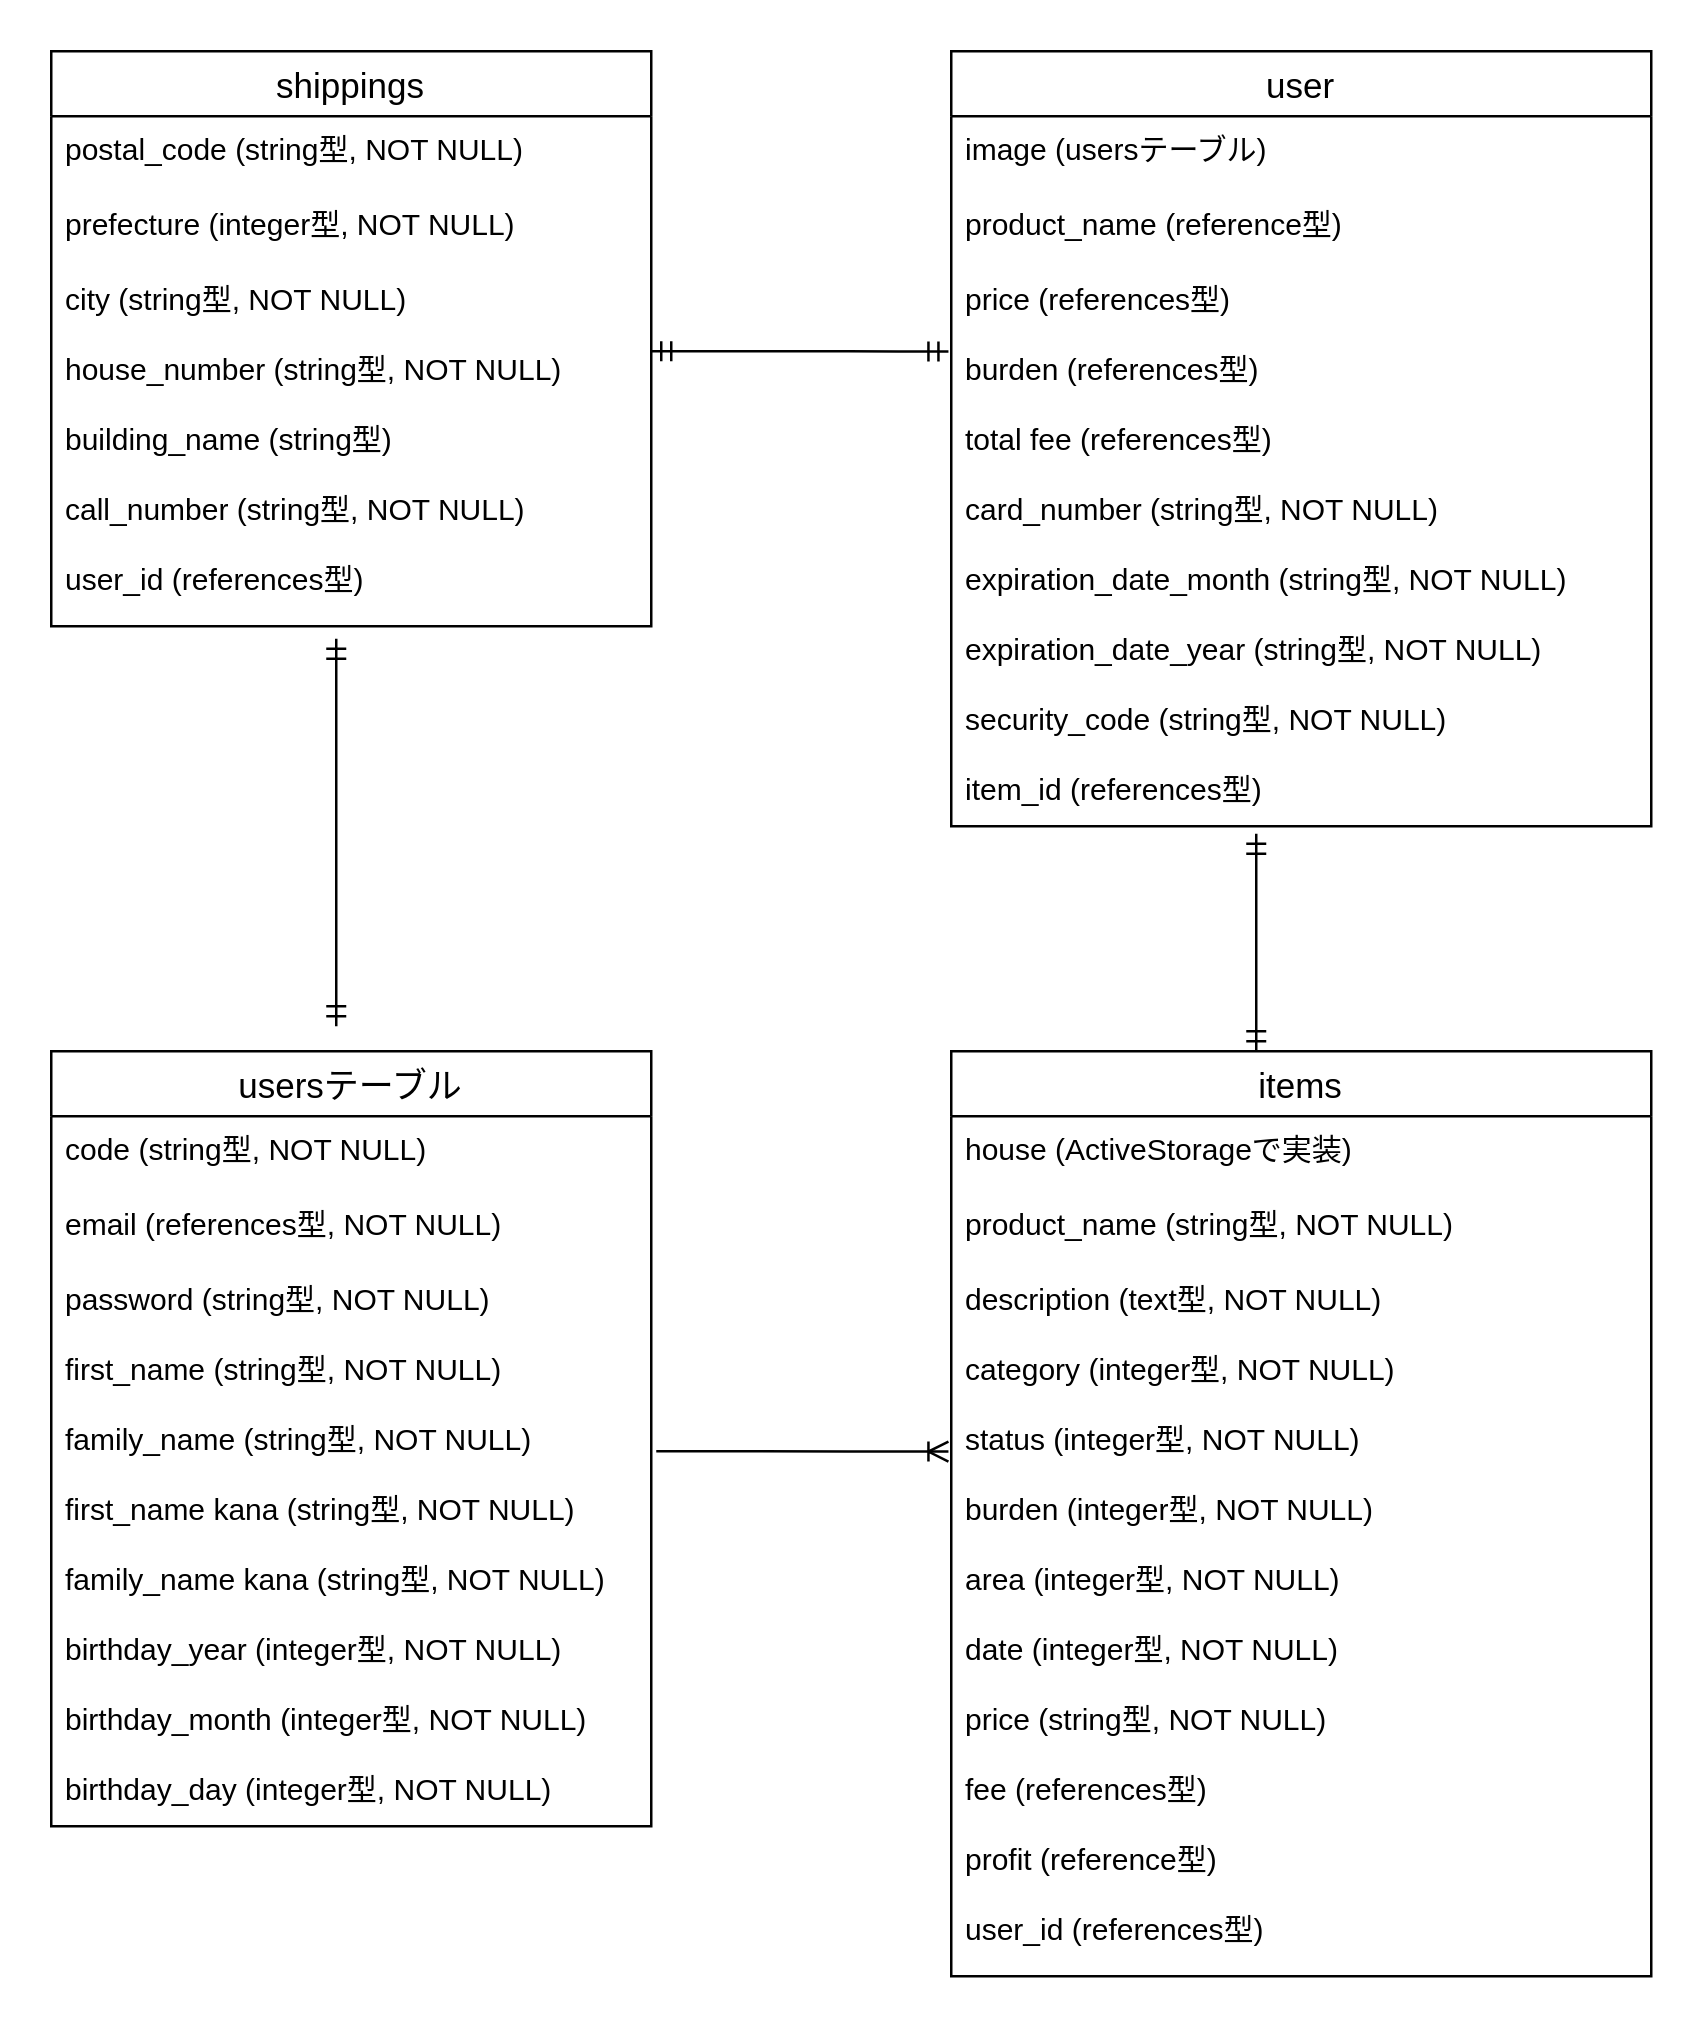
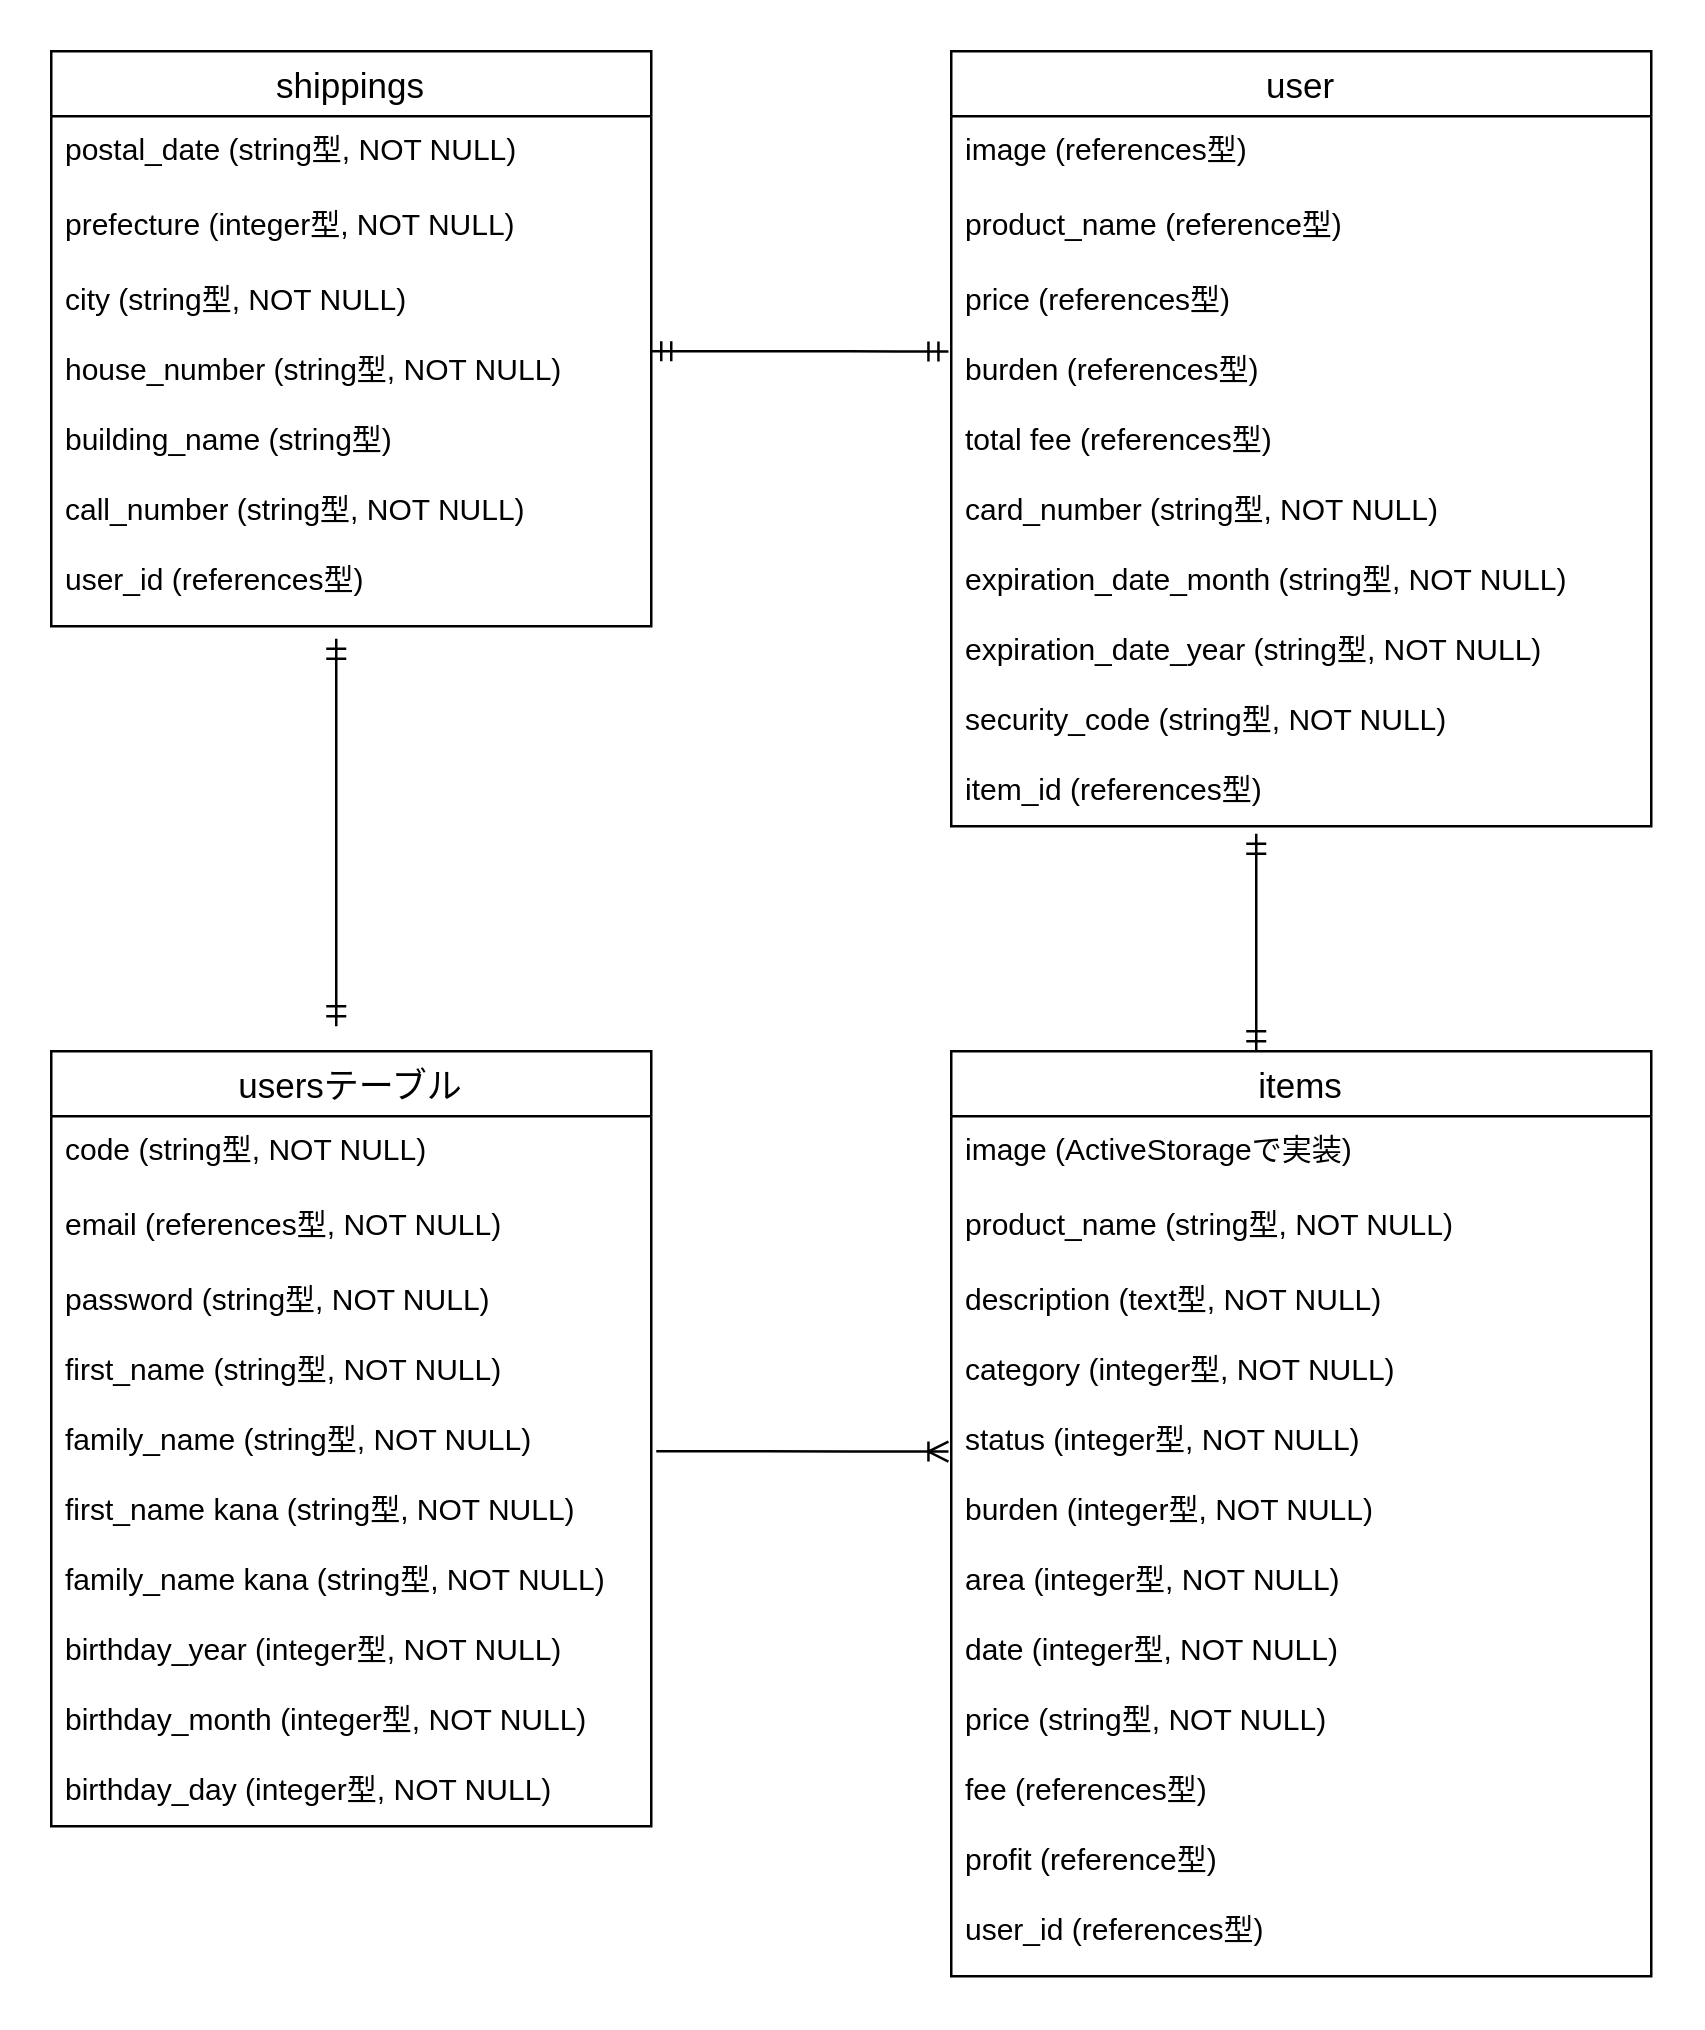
(309, 150) -> (309, 150)
(1126, 150) -> (1123, 150)
(1179, 1150) -> (1175, 1150)
